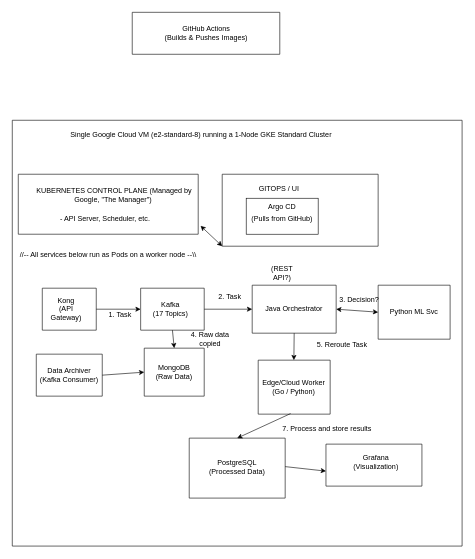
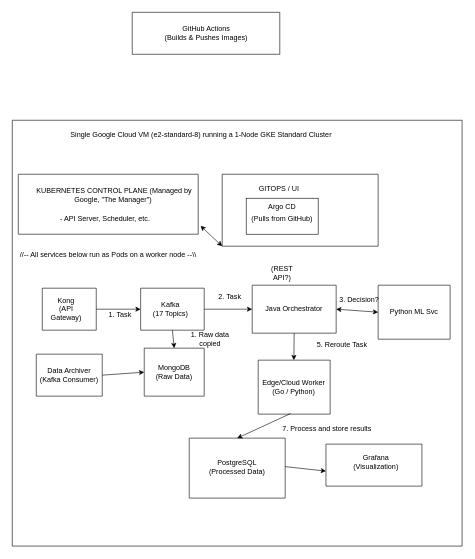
(210, 339) -> (210, 339)
